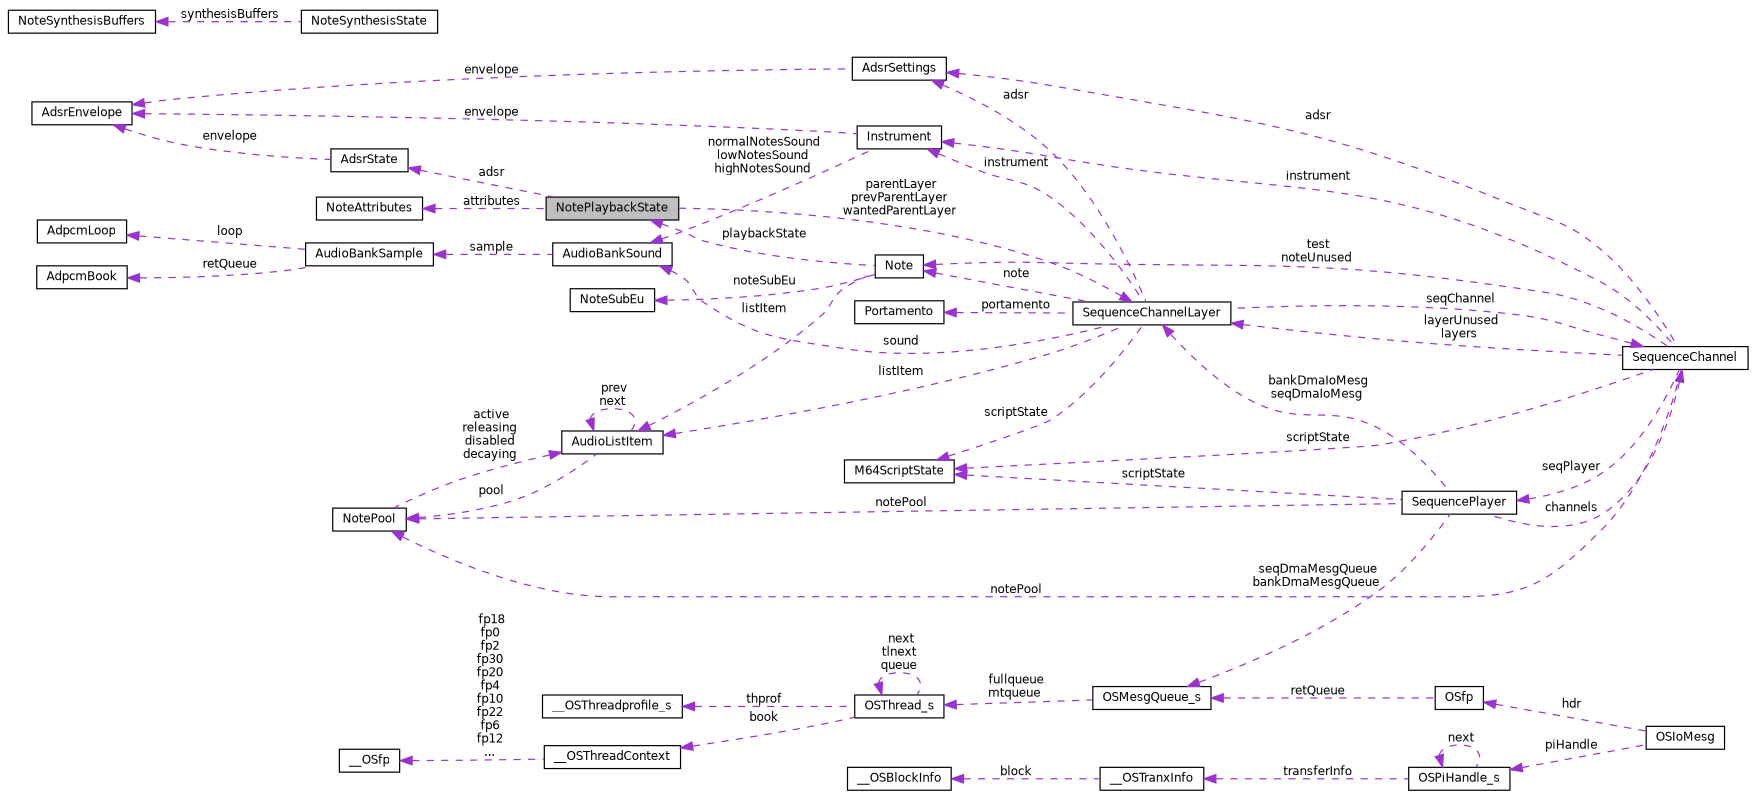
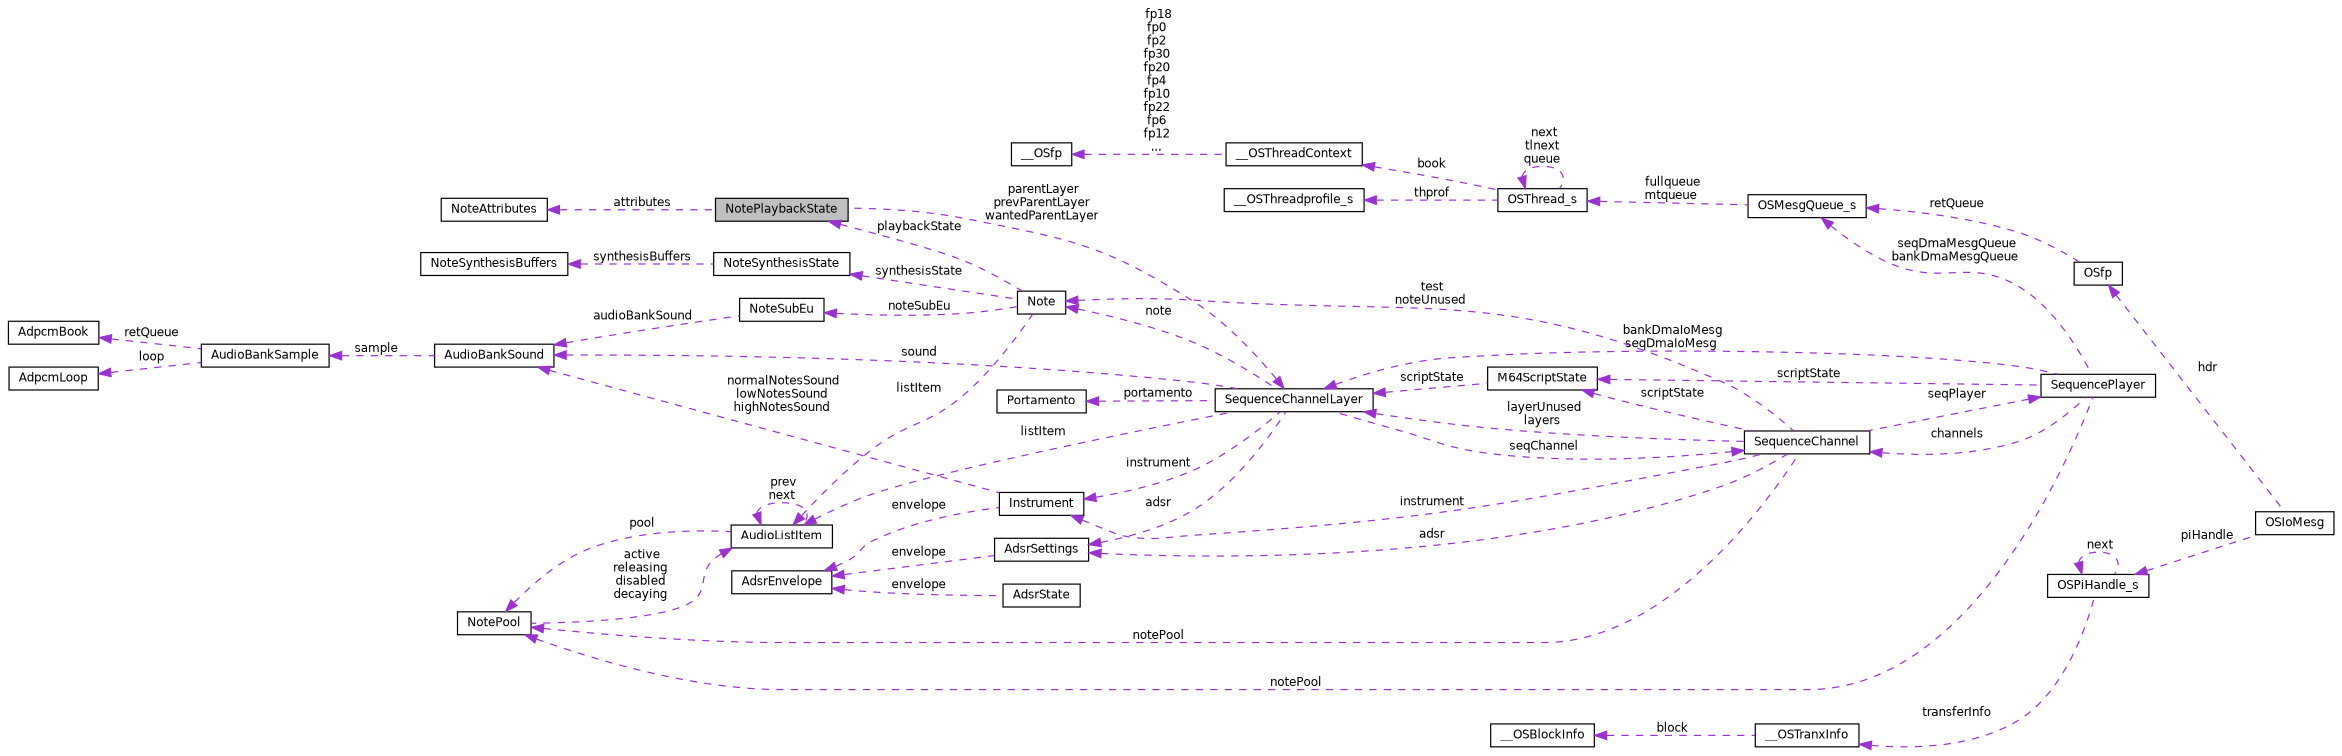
(487, 184) -> none
none -> (940, 288)
none -> (653, 329)
(1061, 413) -> (1436, 388)
